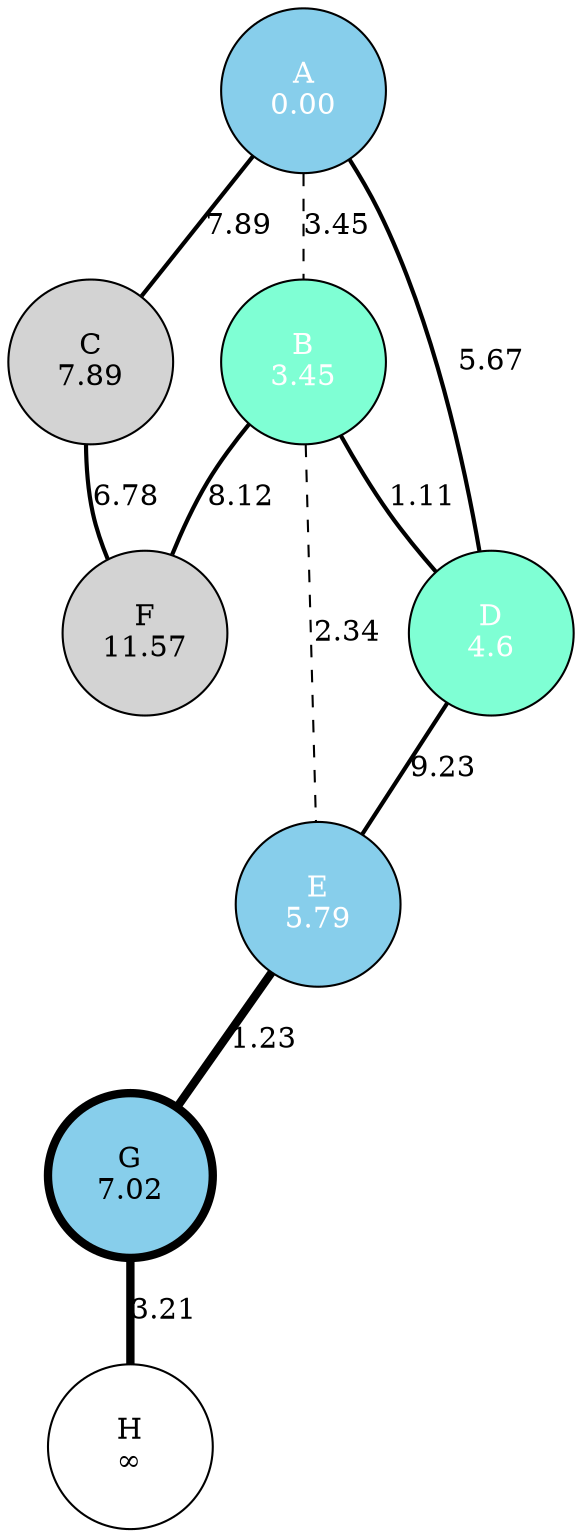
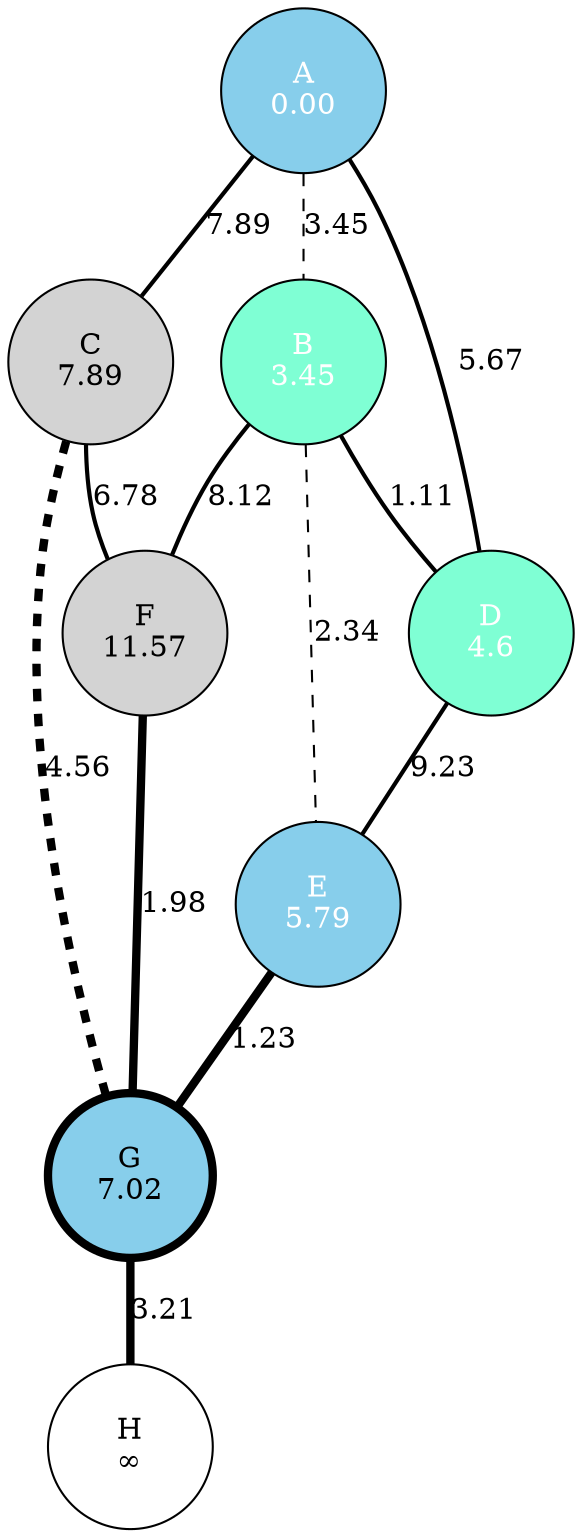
none -> (42, 770)
none -> (138, 904)
